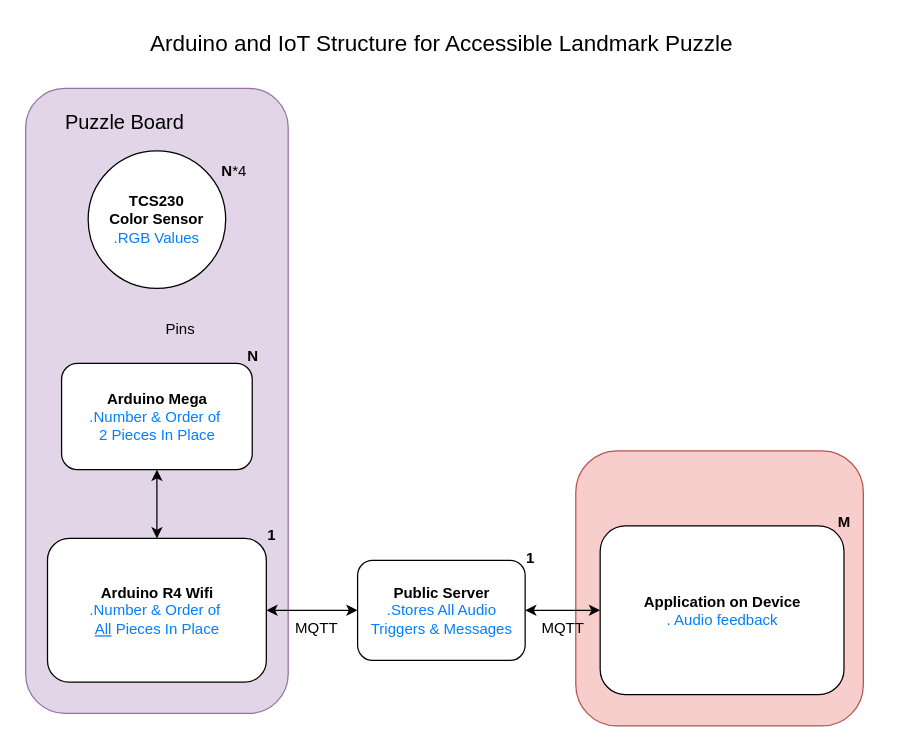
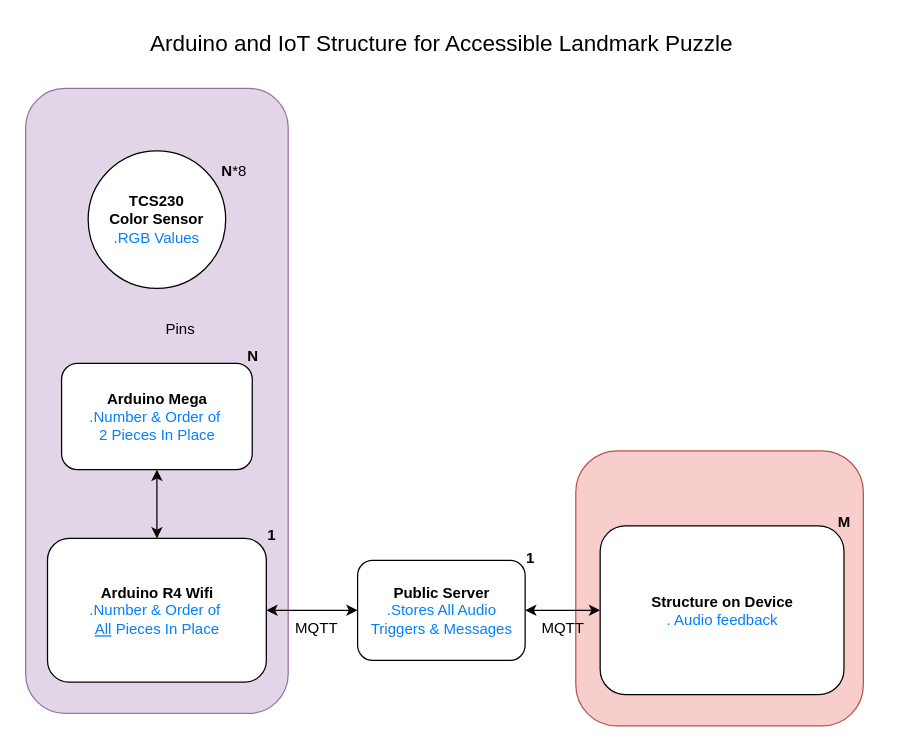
(124, 122) -> none
(234, 172) -> (234, 172)
(723, 611) -> (723, 611)
